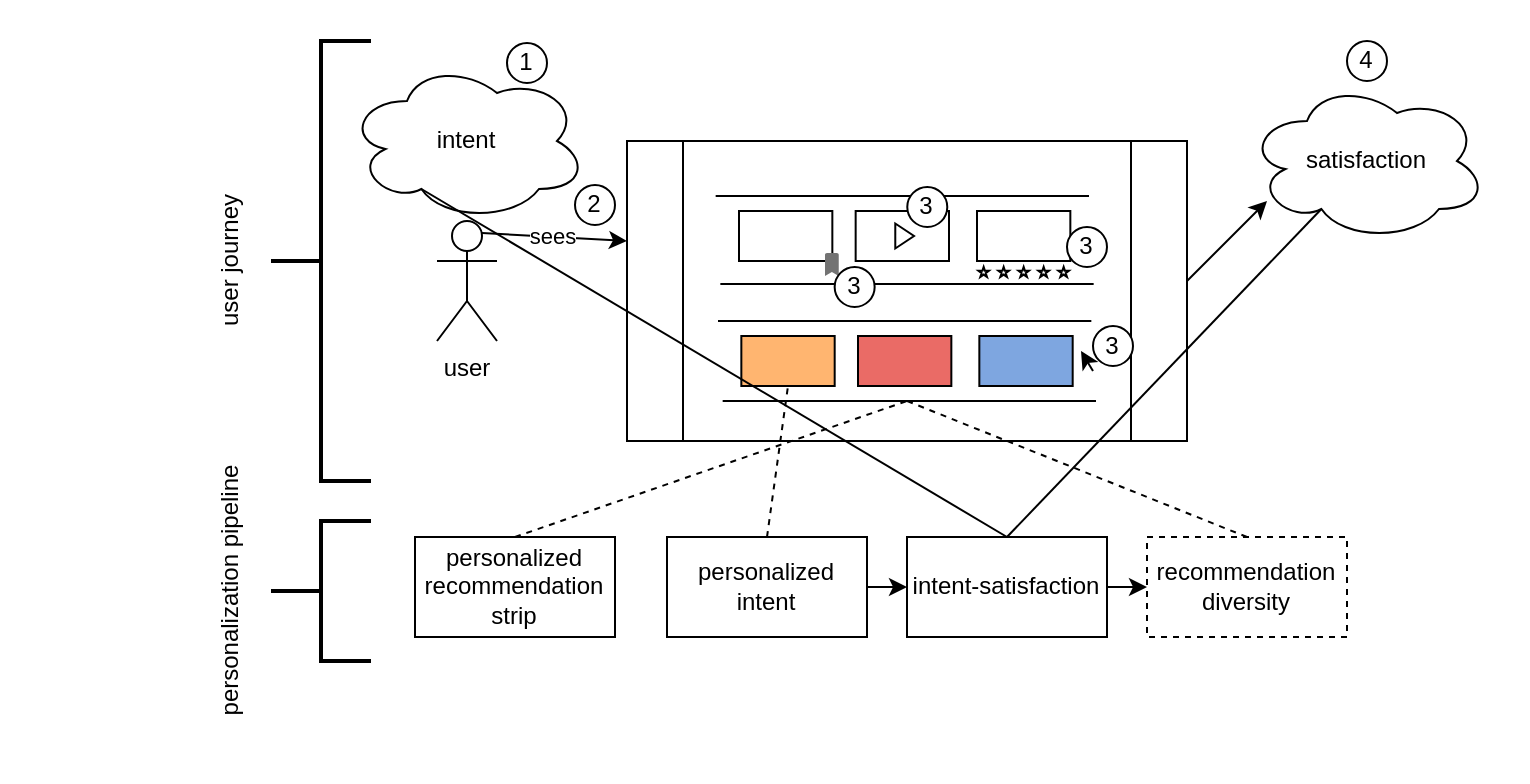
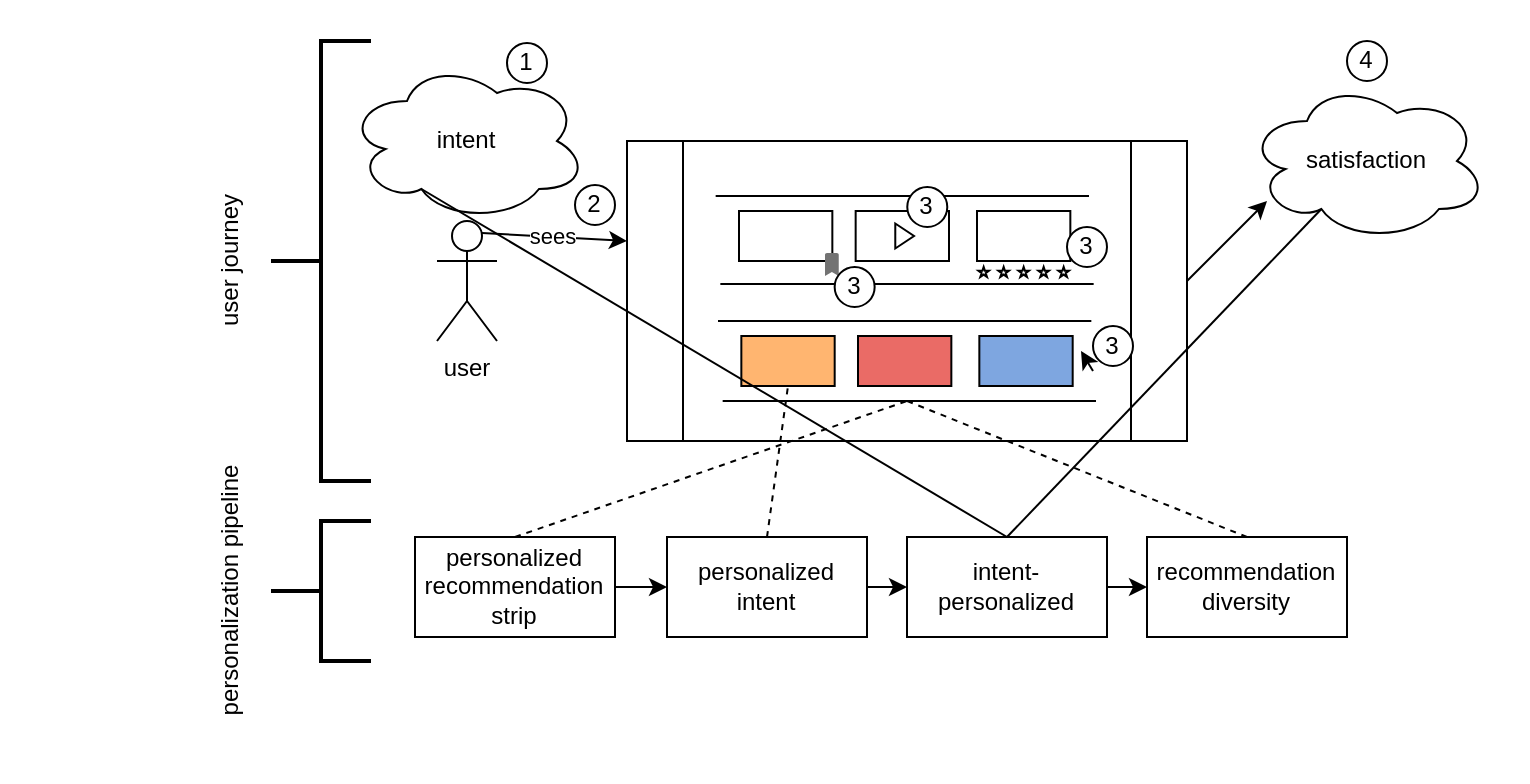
none -> (634, 587)
(1007, 587) -> (1007, 587)
(1247, 587) -> (1247, 587)
